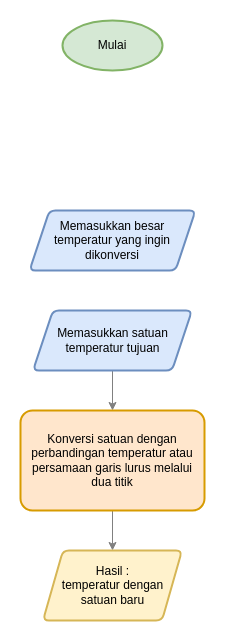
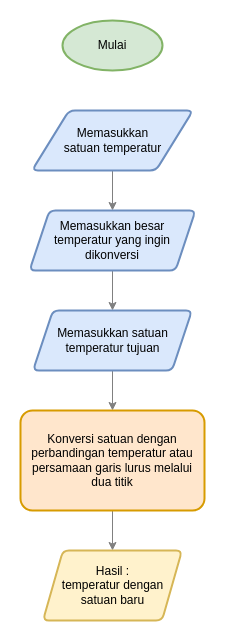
none -> (113, 141)
none -> (113, 187)
none -> (113, 287)
